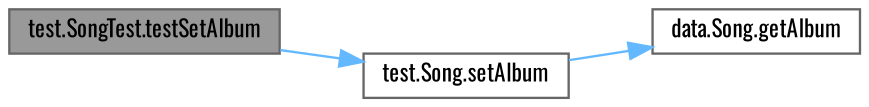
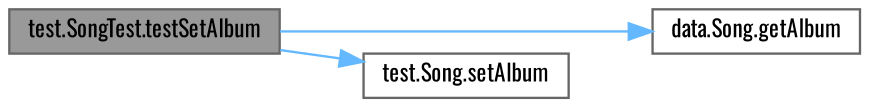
(599, 55) -> (454, 31)
